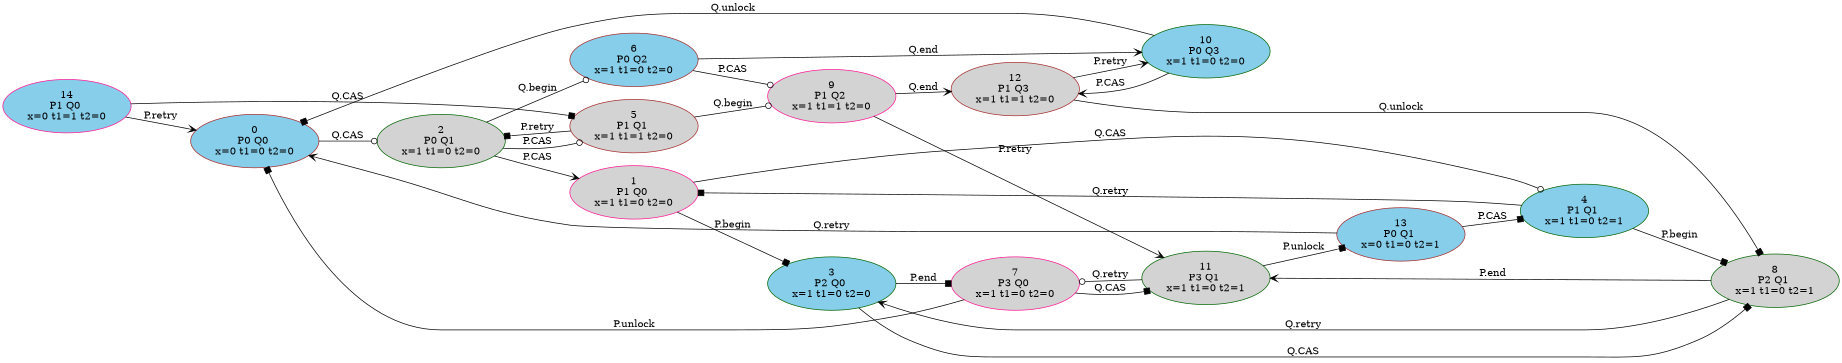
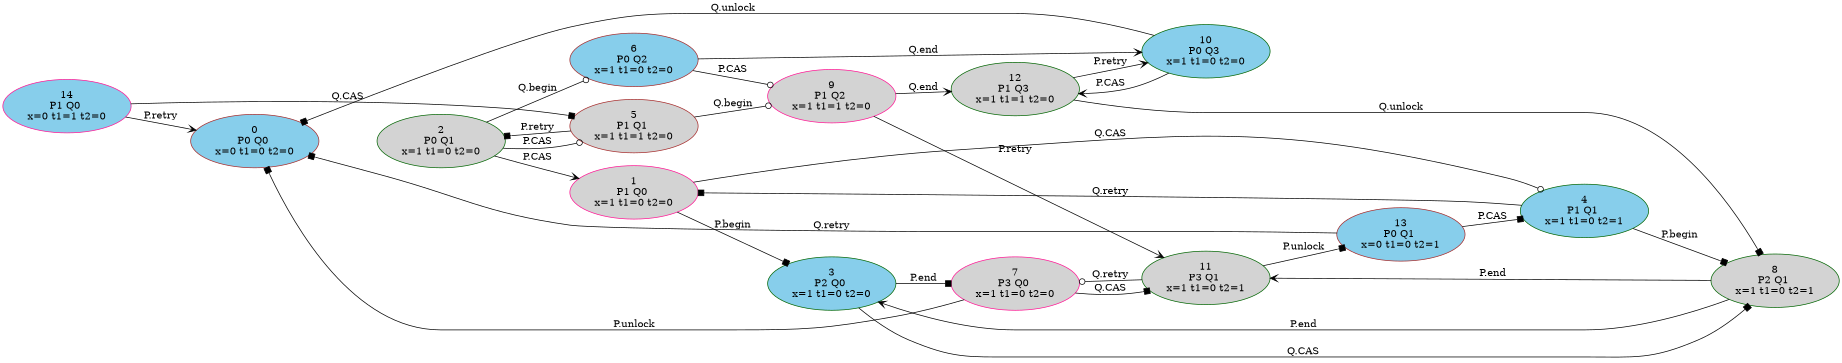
(1015, 89) -> (1015, 89)
(345, 141) -> none
(822, 231) -> (822, 231)
(1303, 325) -> (1303, 325)
